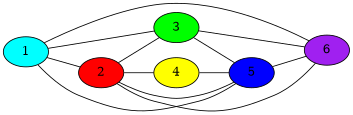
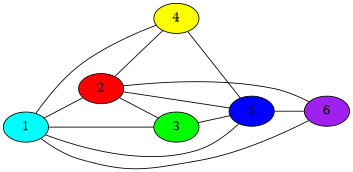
(252, 39) -> none
none -> (88, 59)
